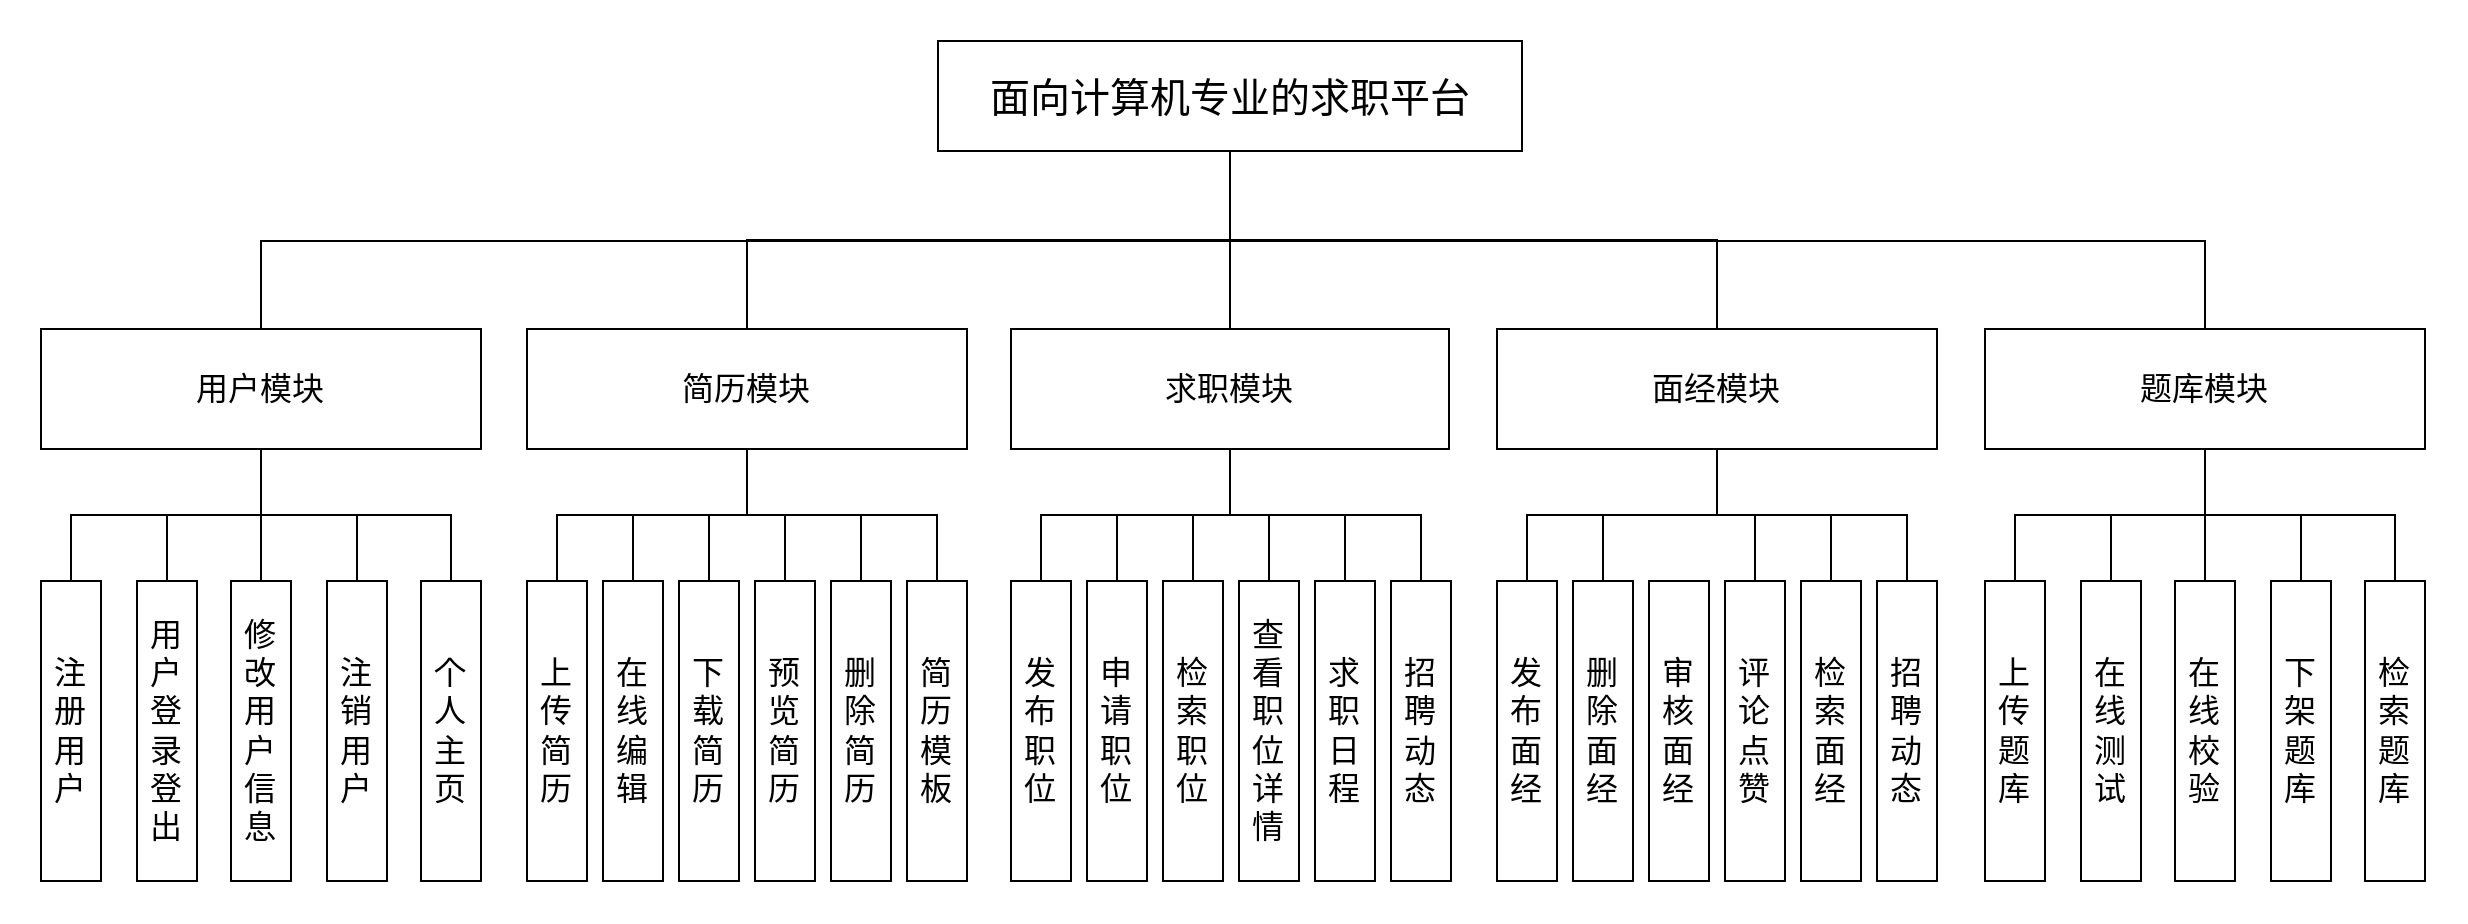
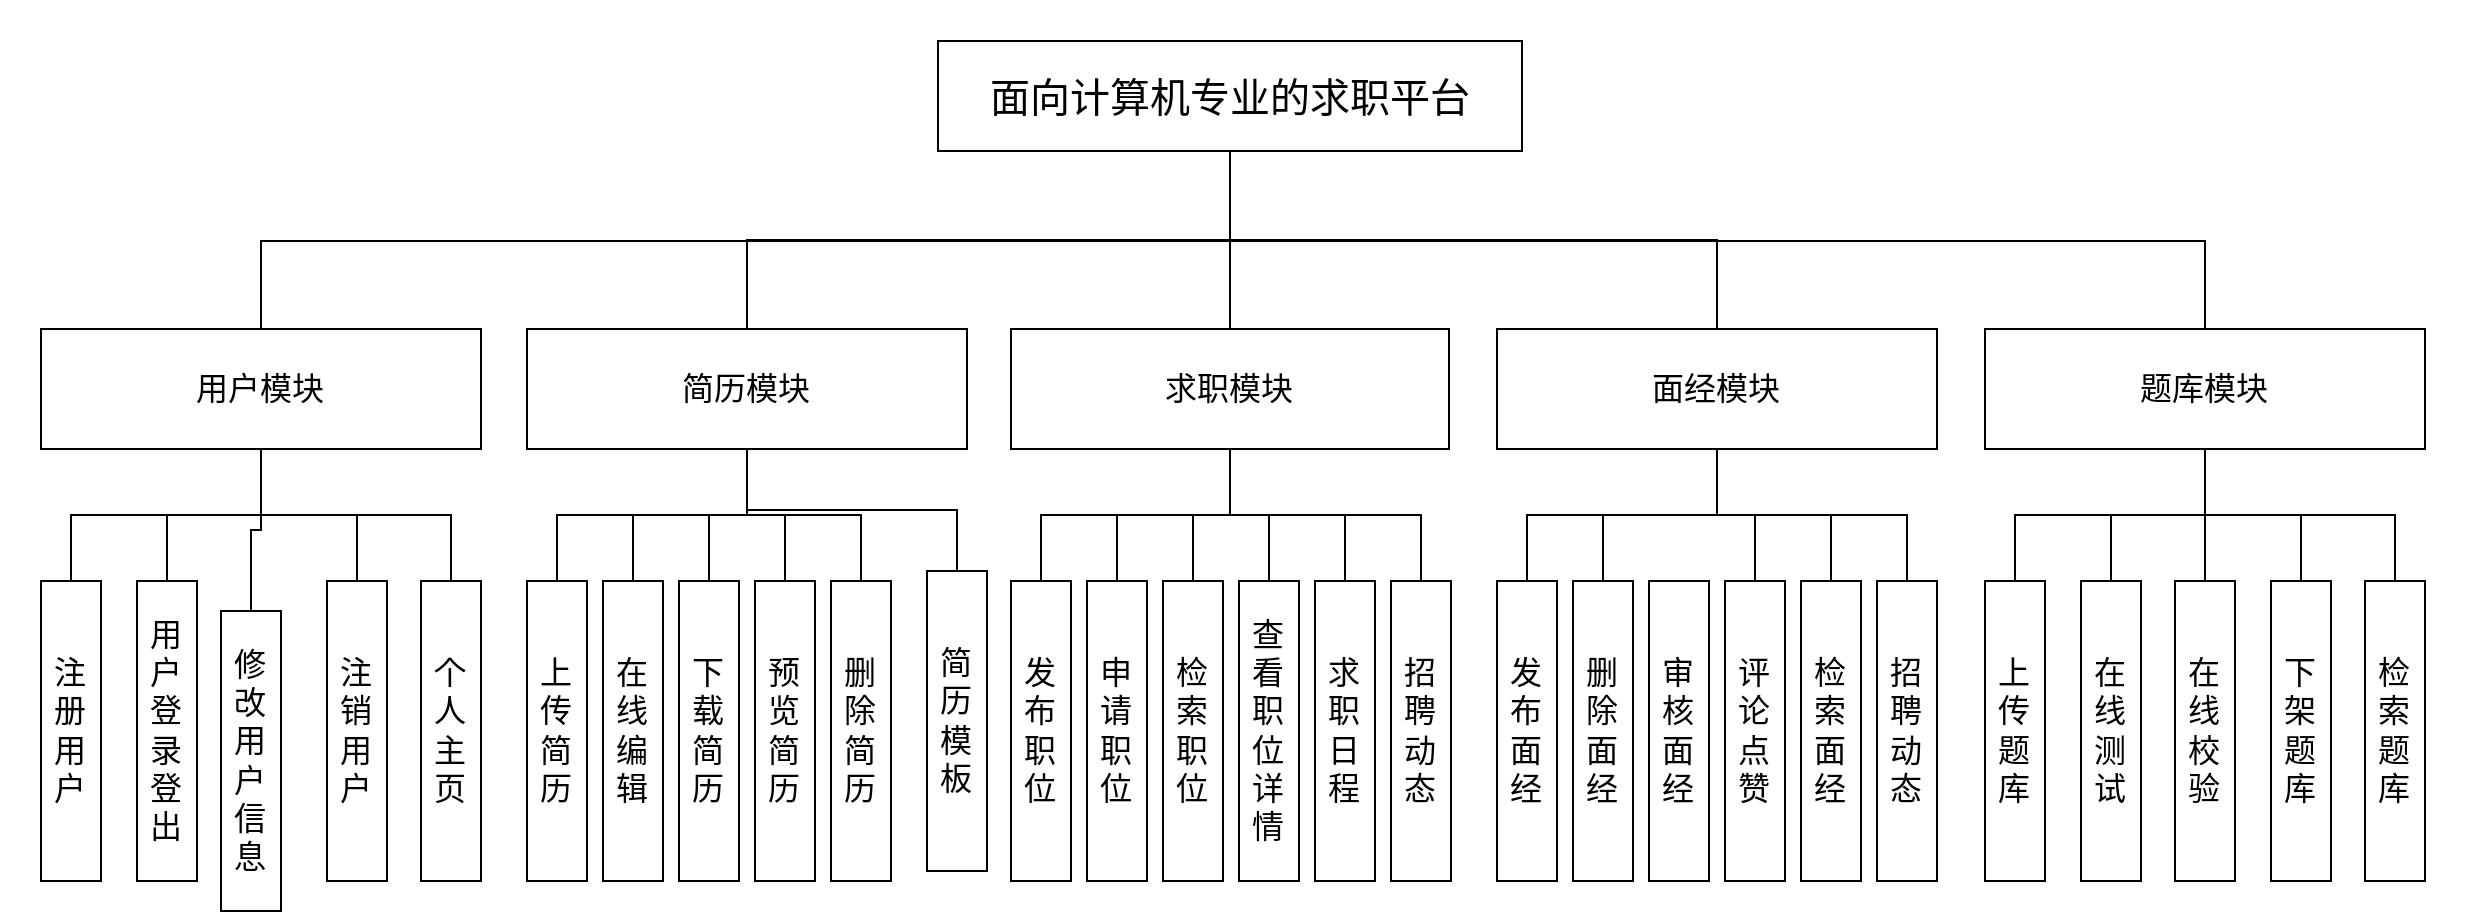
(261, 731) -> (251, 761)
(937, 731) -> (957, 721)
